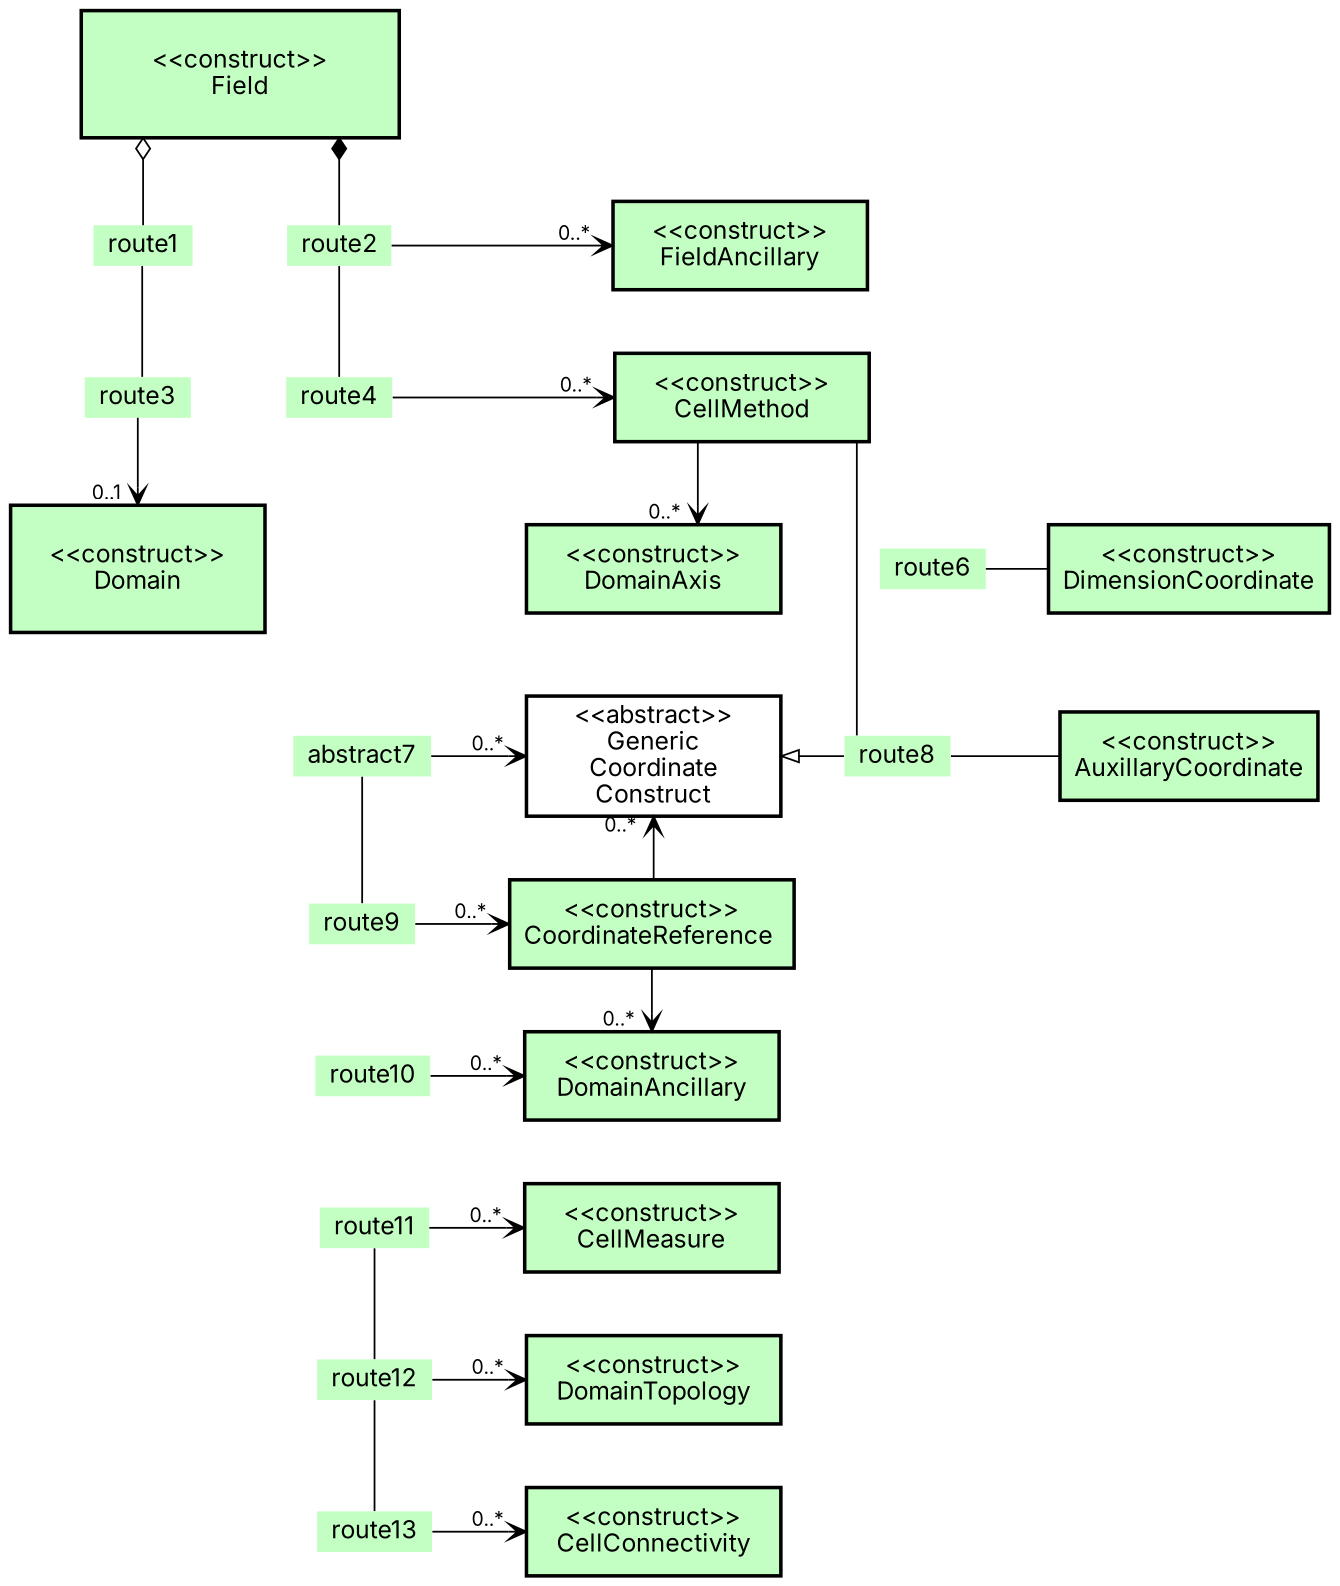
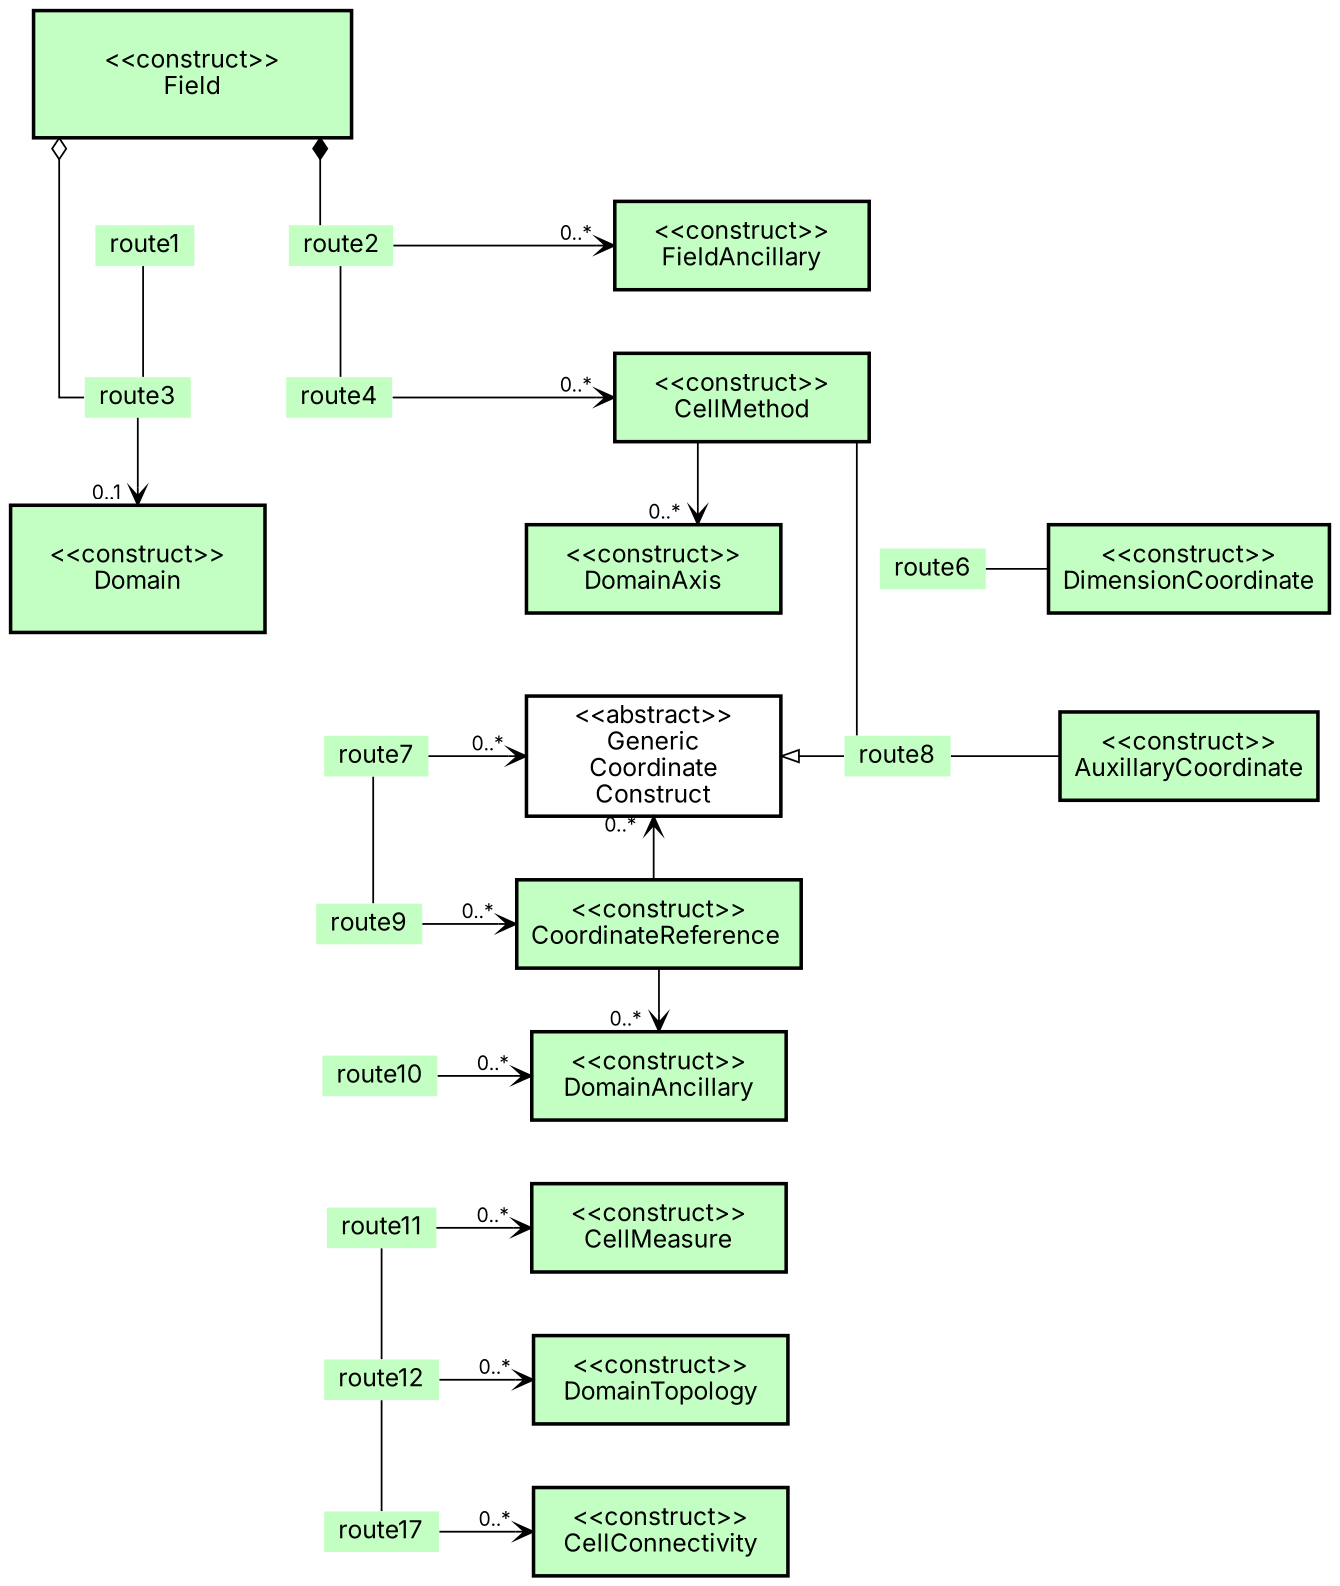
(143, 192) -> (59, 291)
(362, 756) -> (376, 756)
(375, 1532) -> (382, 1532)
